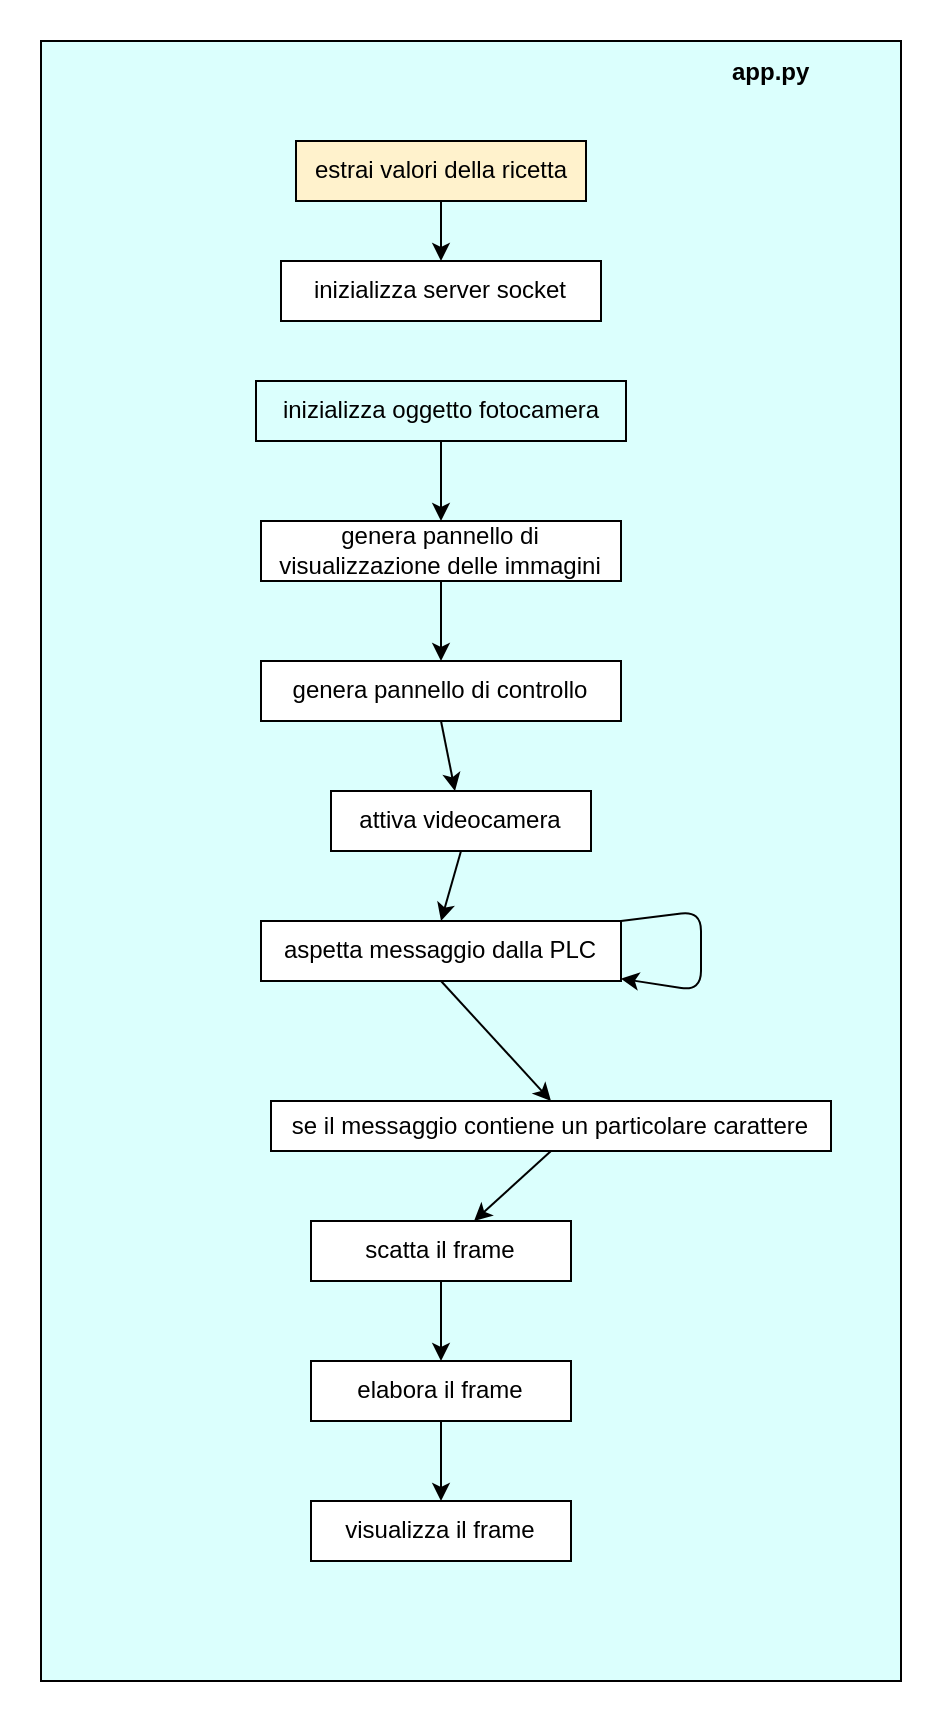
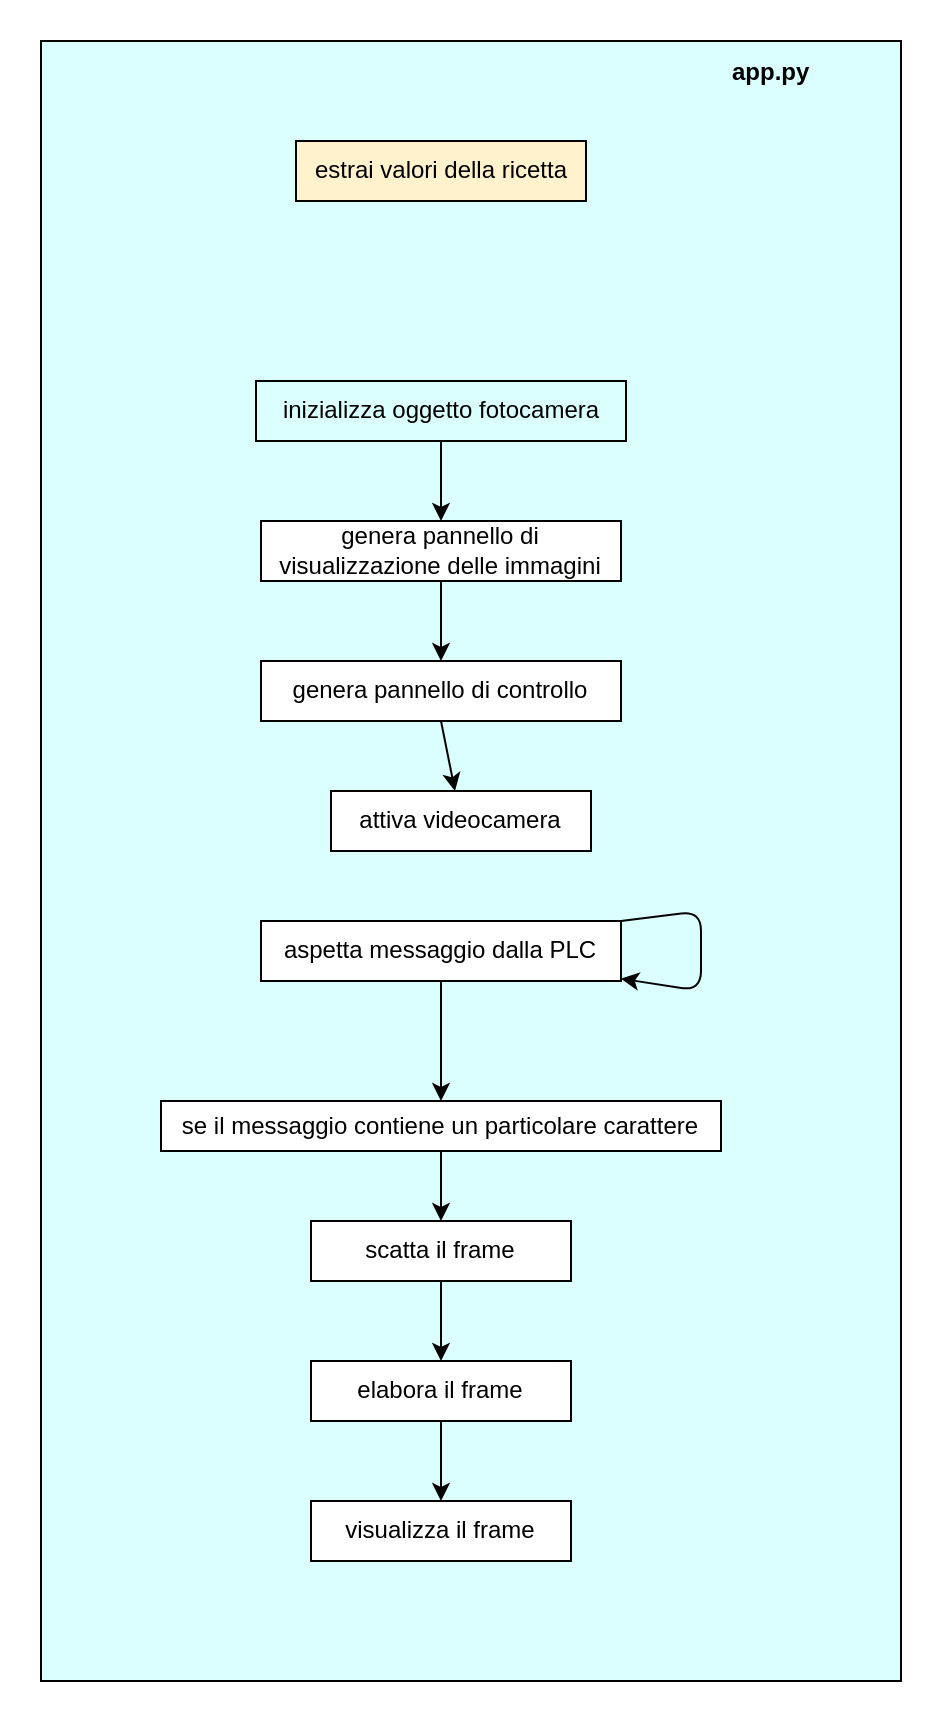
(441, 224) -> none
(441, 291) -> none
(453, 880) -> none
(551, 1126) -> (441, 1126)
